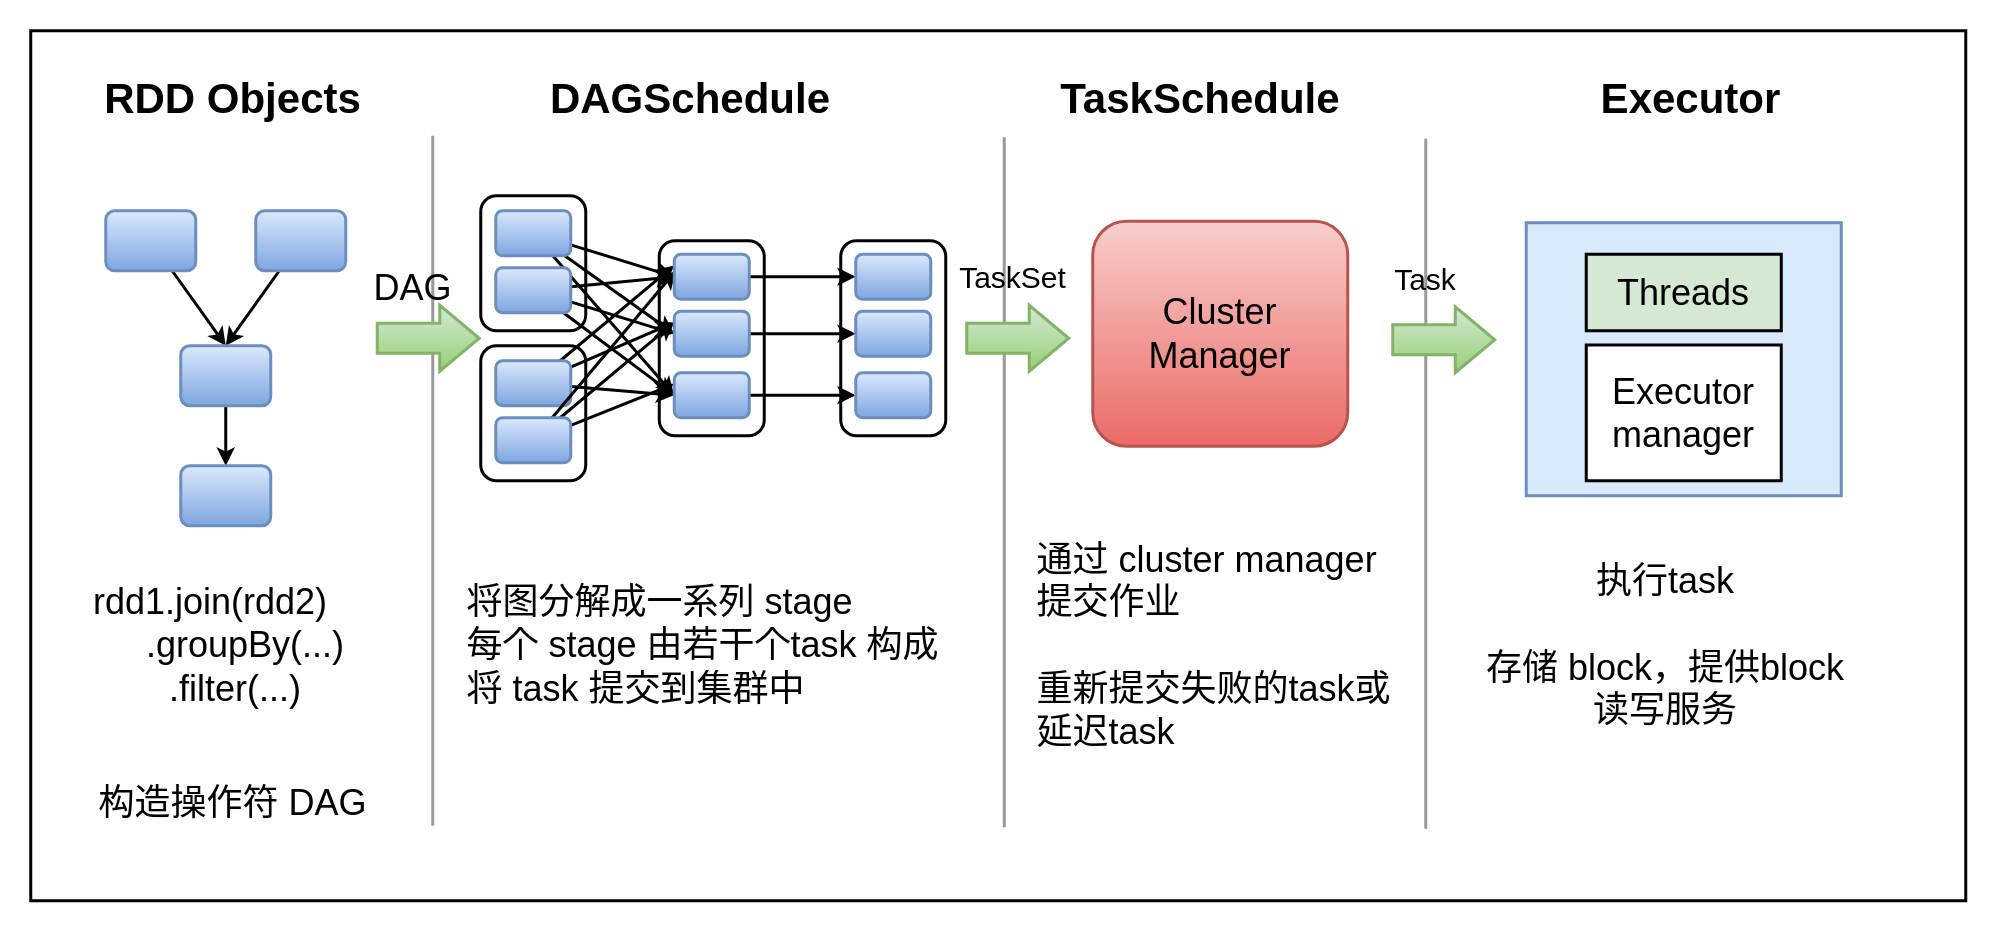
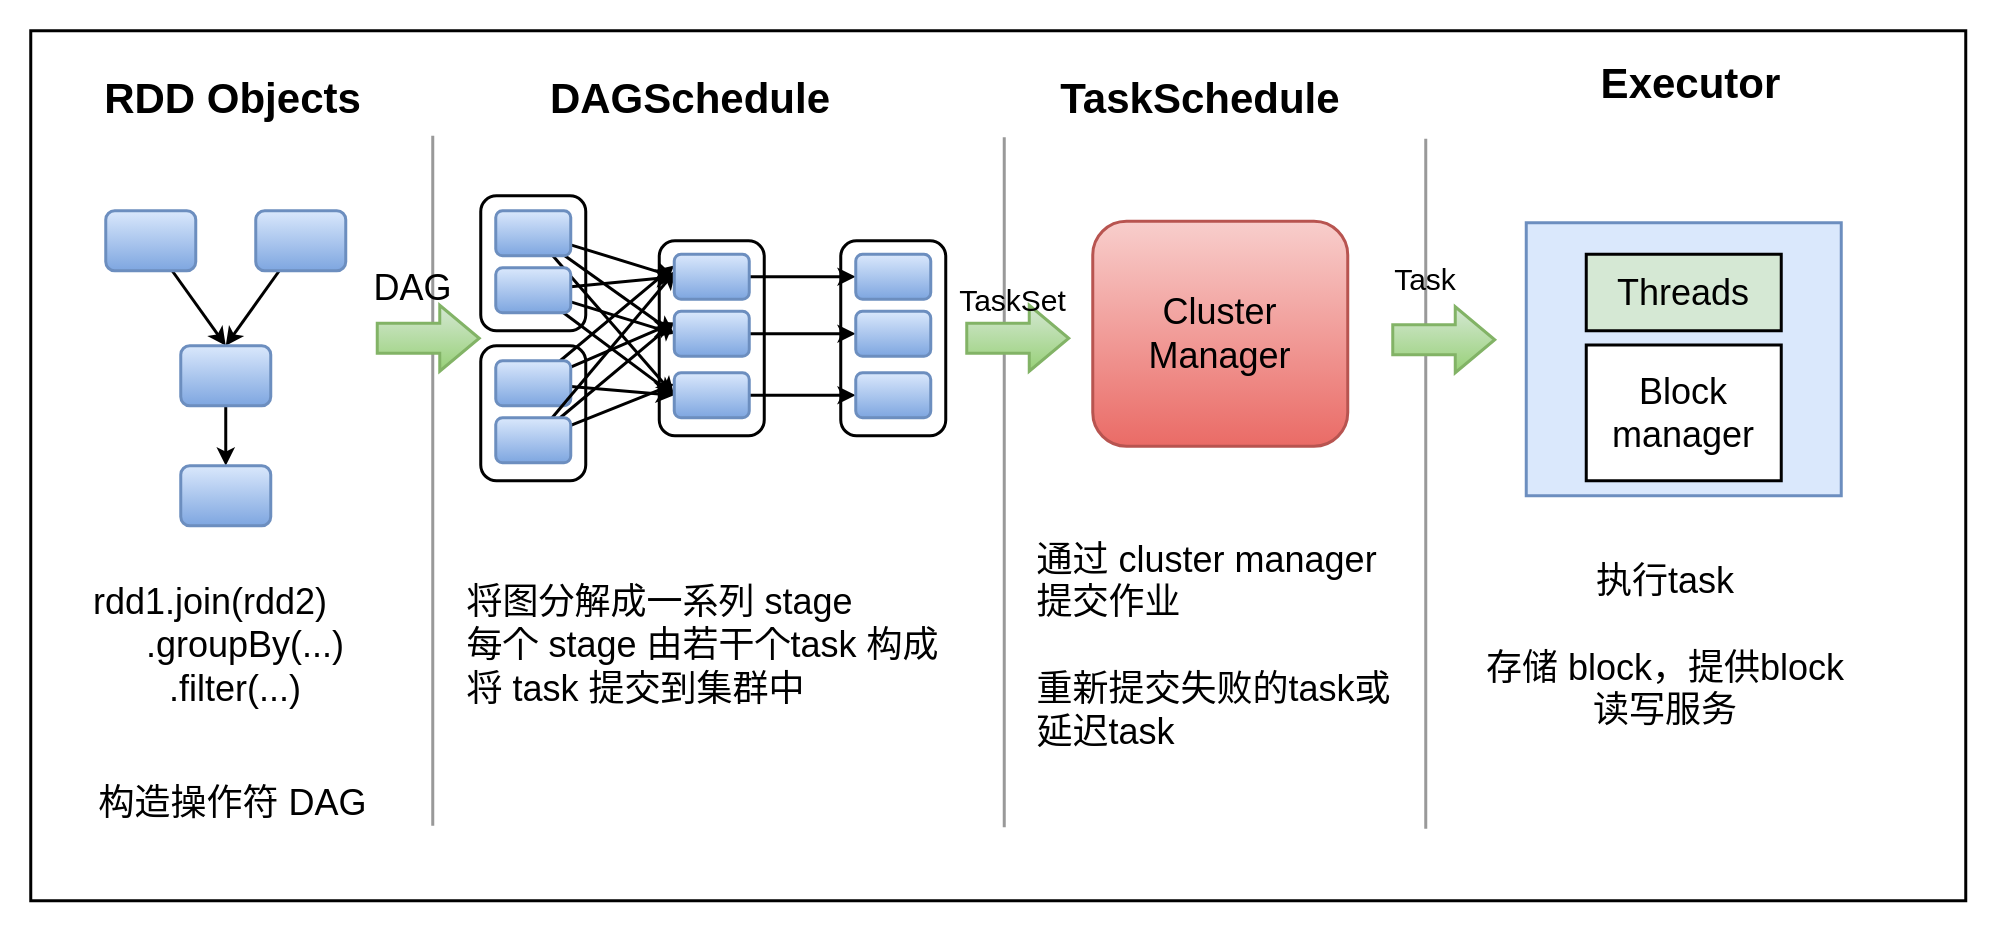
(1691, 98) -> (1691, 83)
(1013, 277) -> (1013, 299)
(1684, 413) -> (1684, 413)
